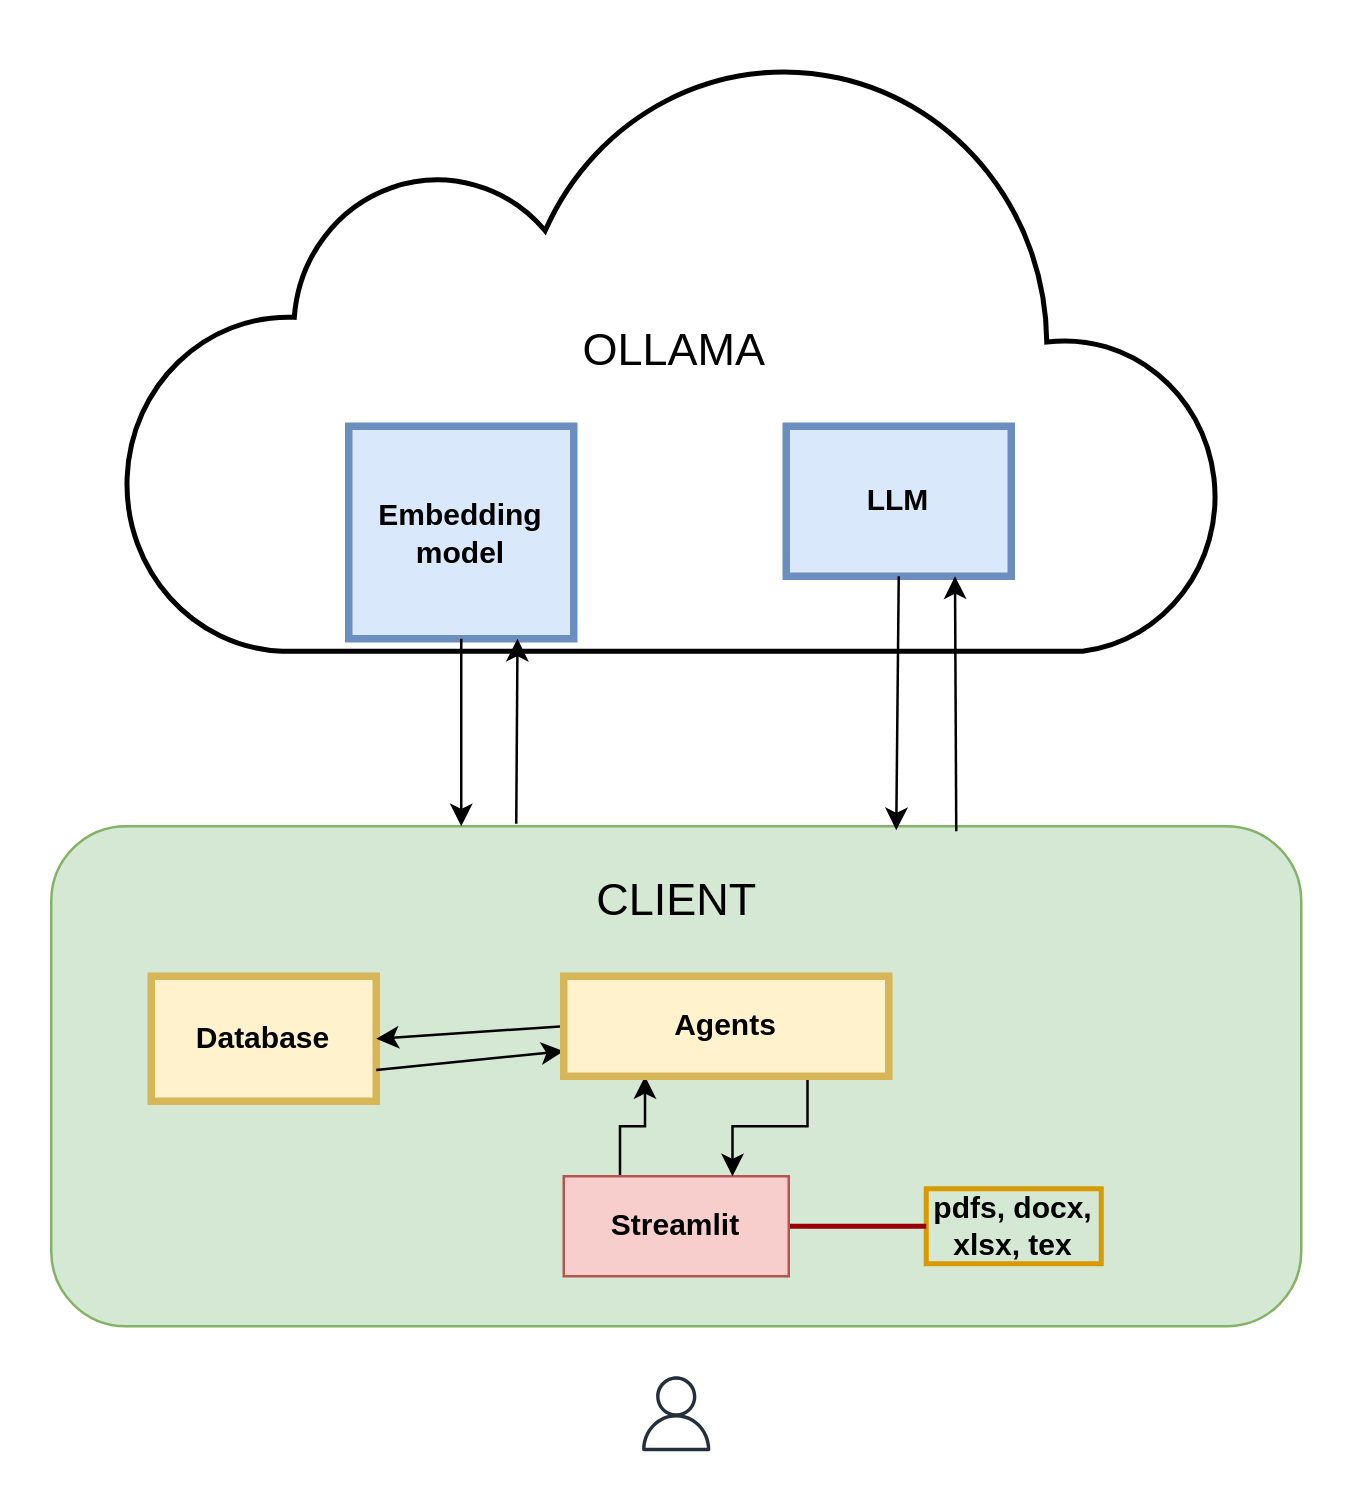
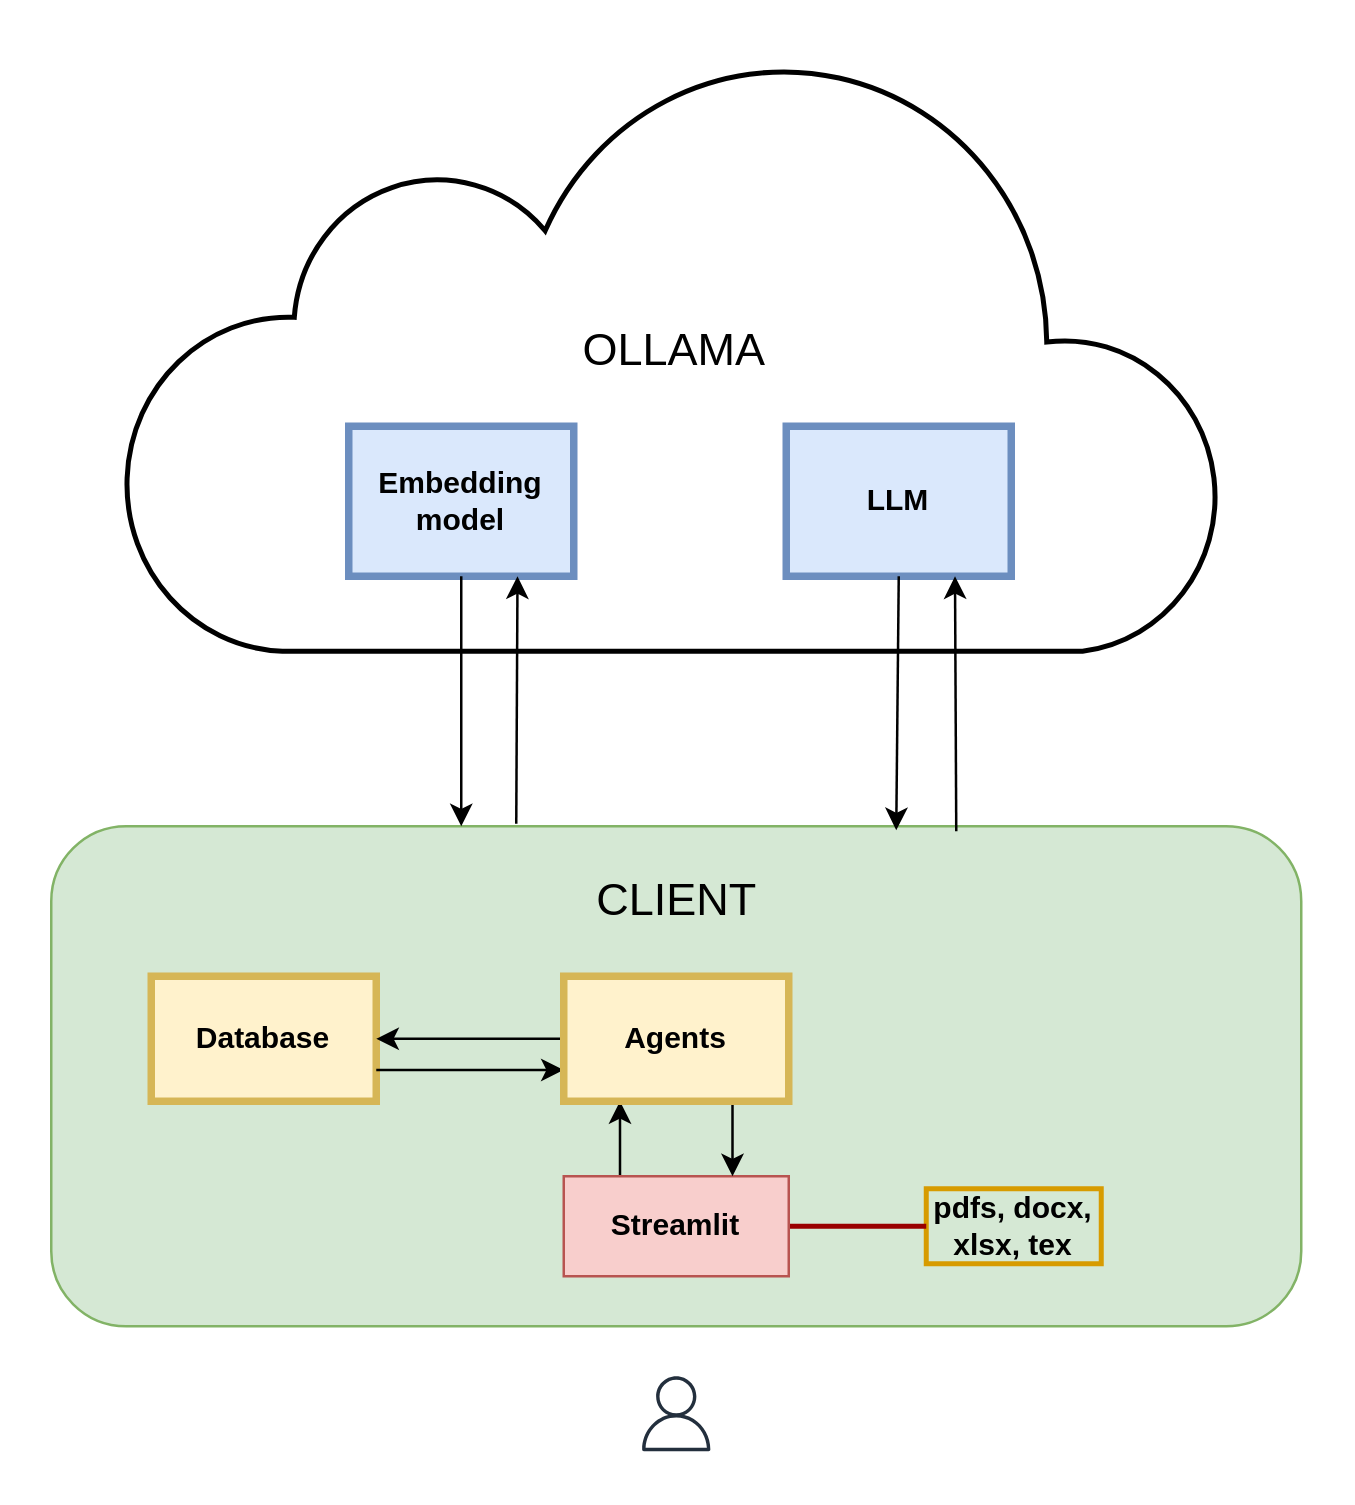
(461, 533) -> (461, 501)
(726, 1026) -> (676, 1039)
